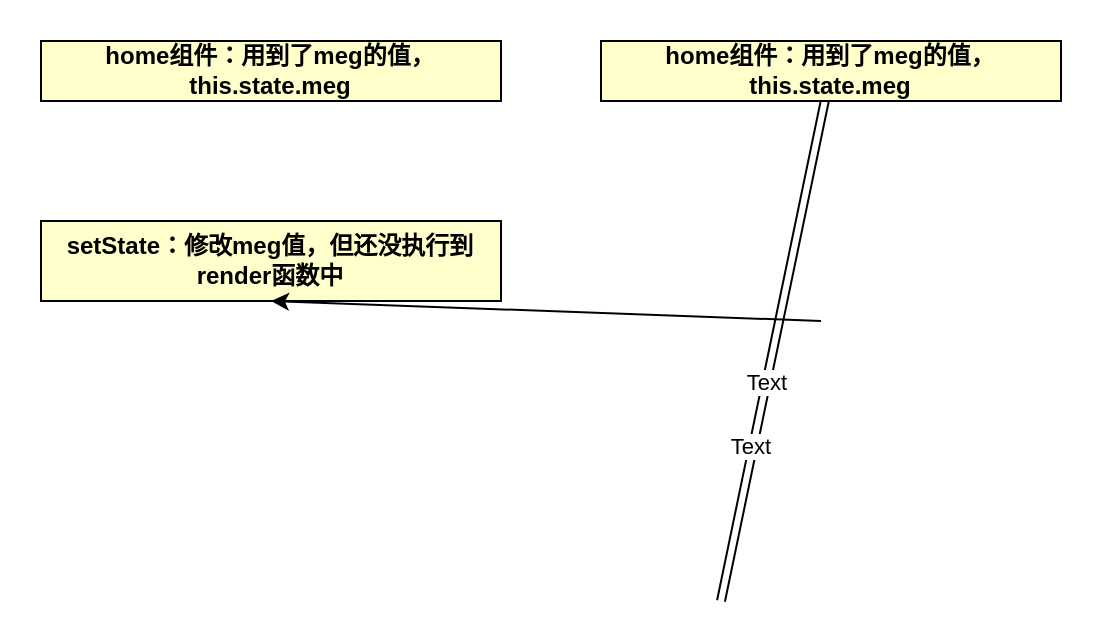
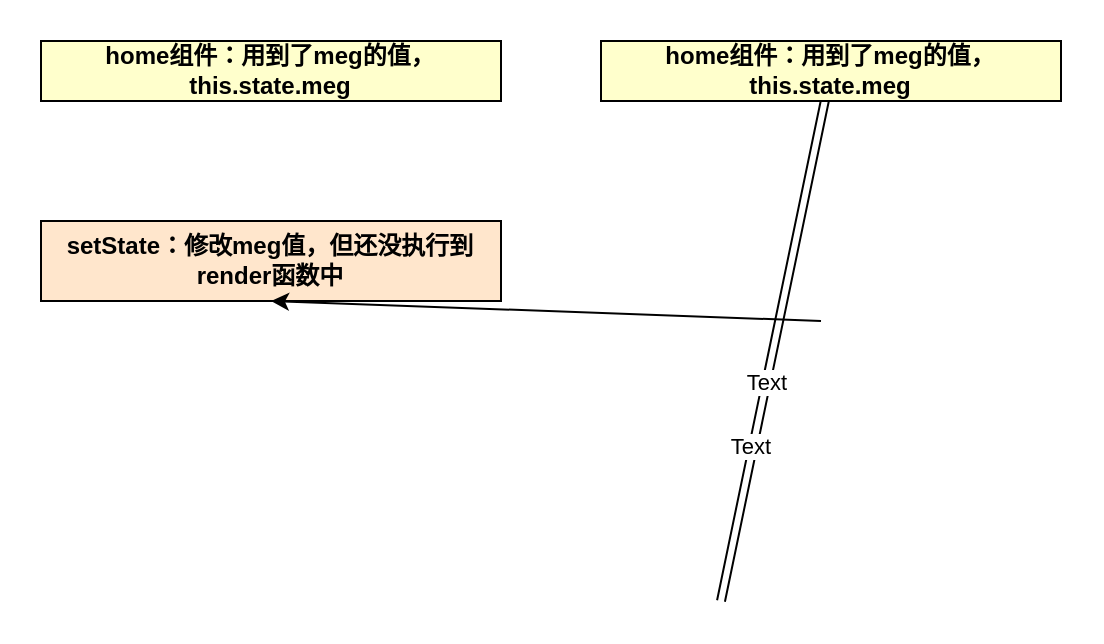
(271, 261) -> (271, 261)
